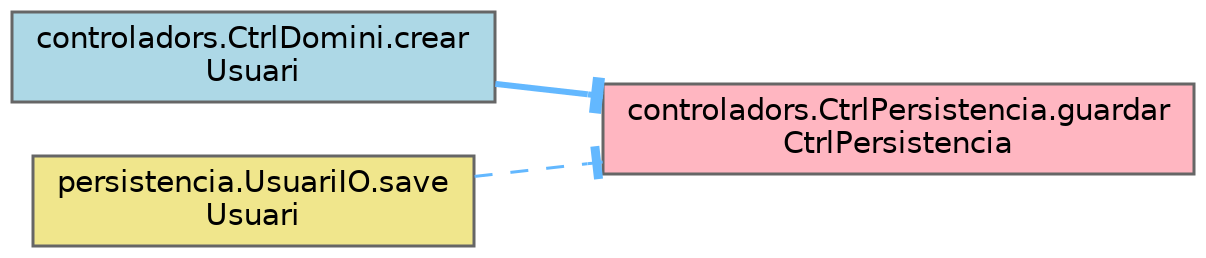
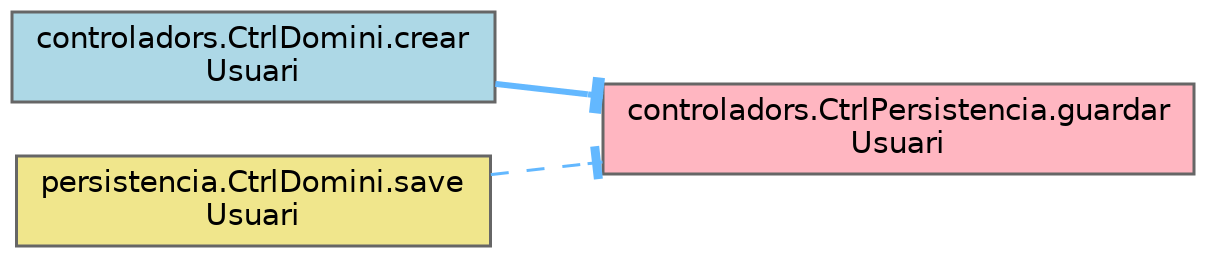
(898, 129) -> (898, 129)
(254, 201) -> (254, 201)
